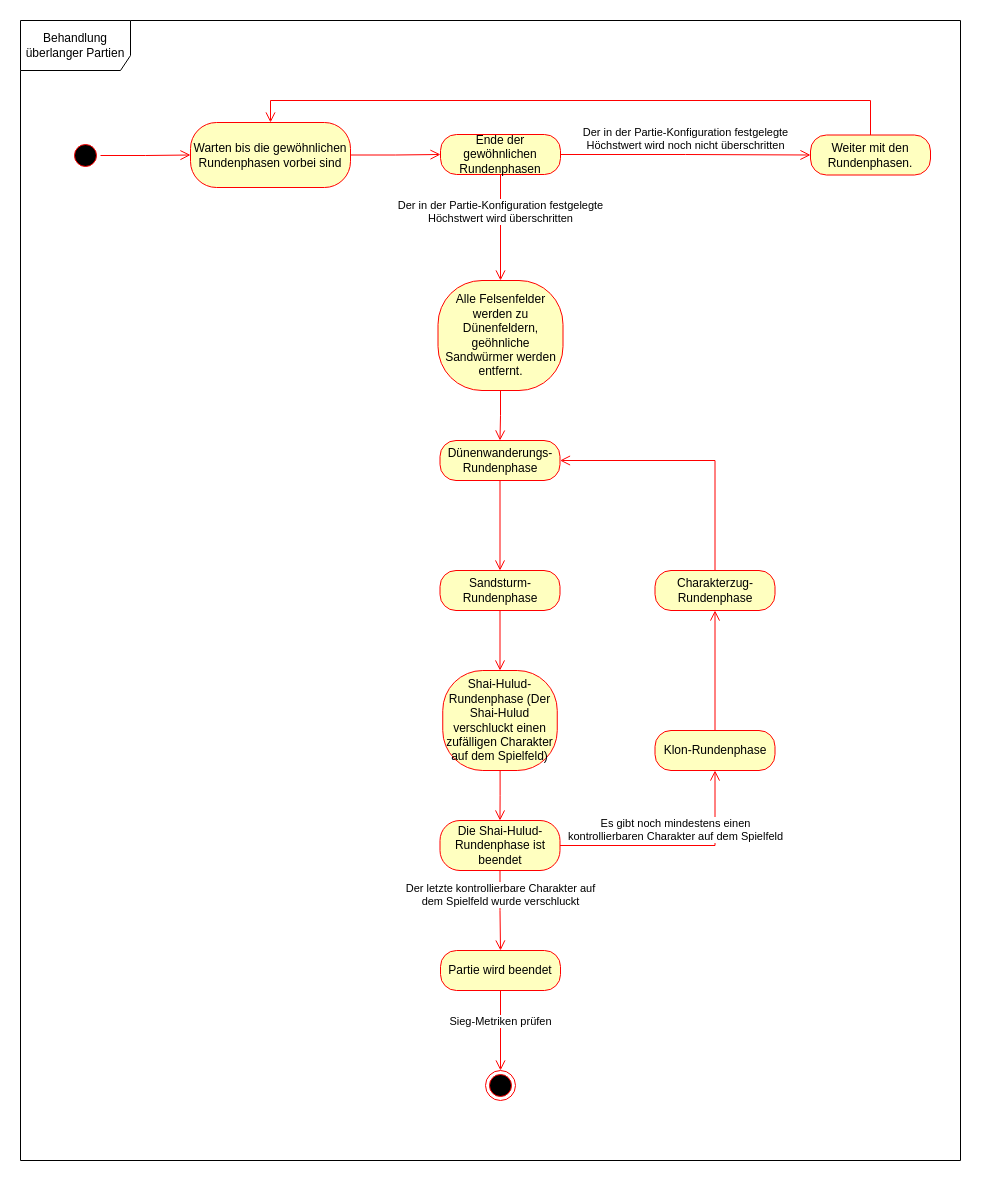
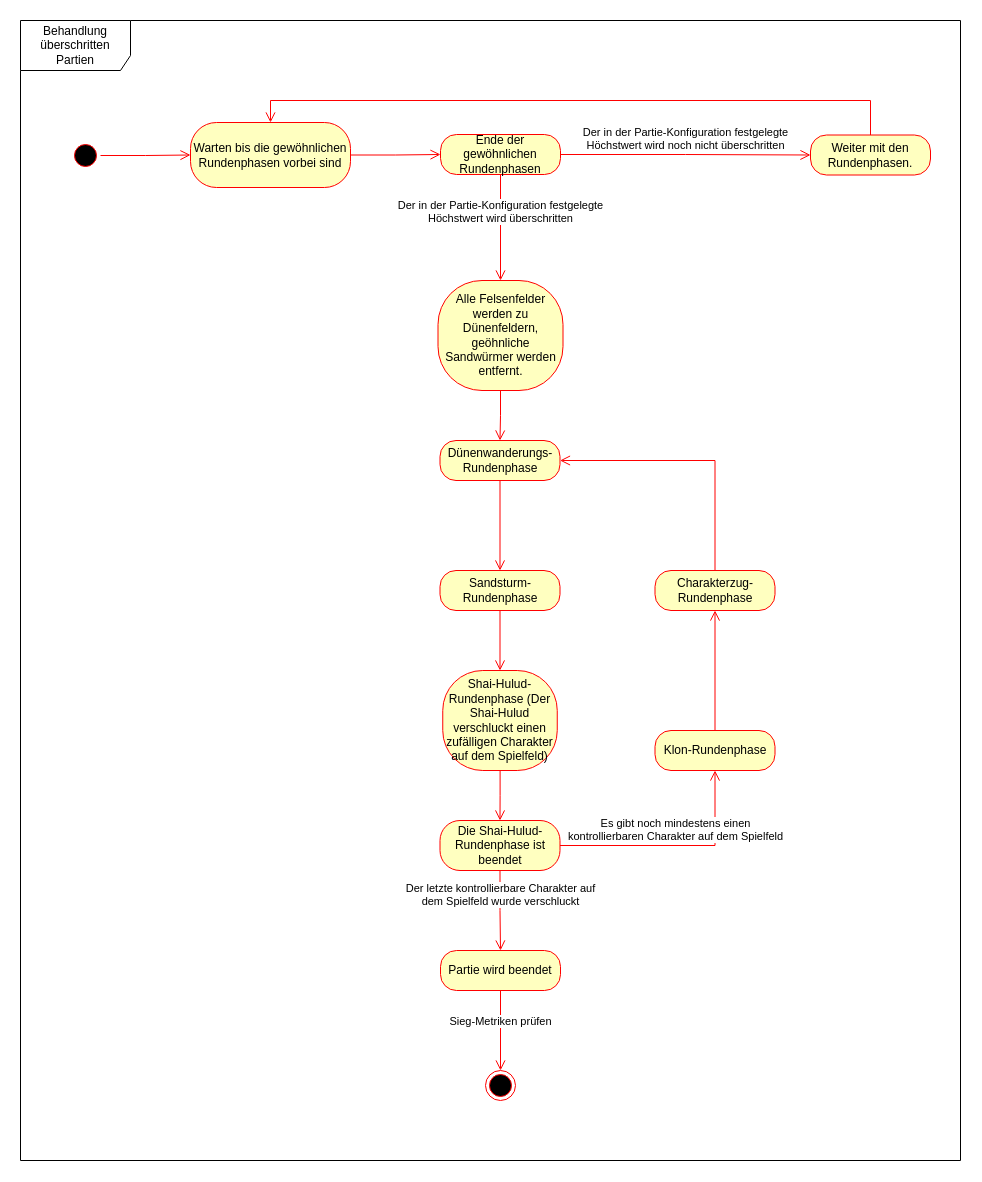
(76, 46) -> (76, 46)
